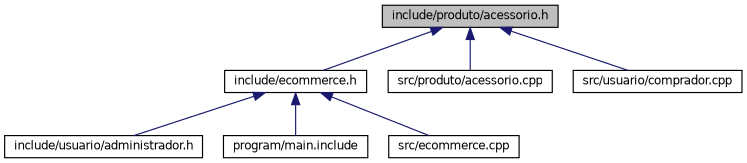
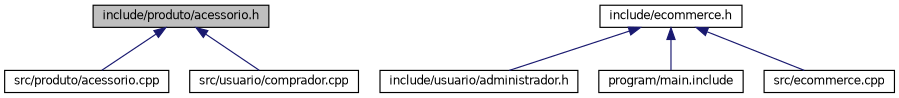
(377, 51) -> none
